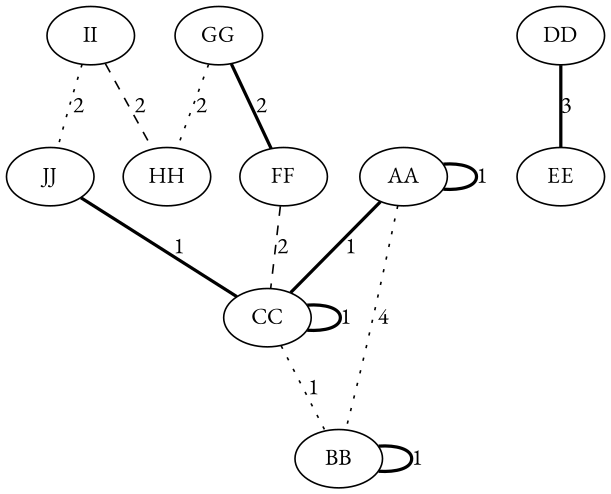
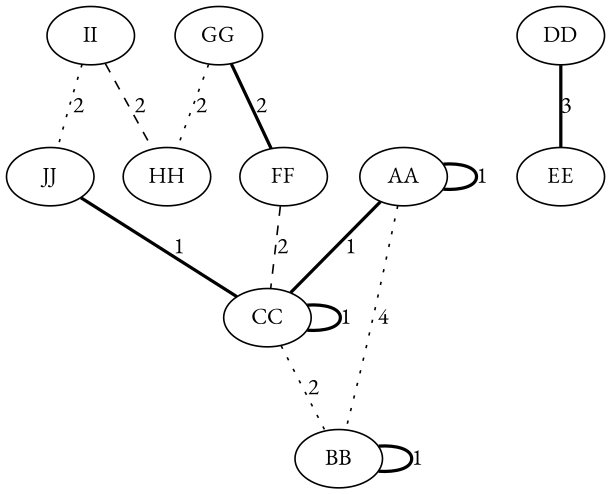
(314, 388) -> (314, 388)
